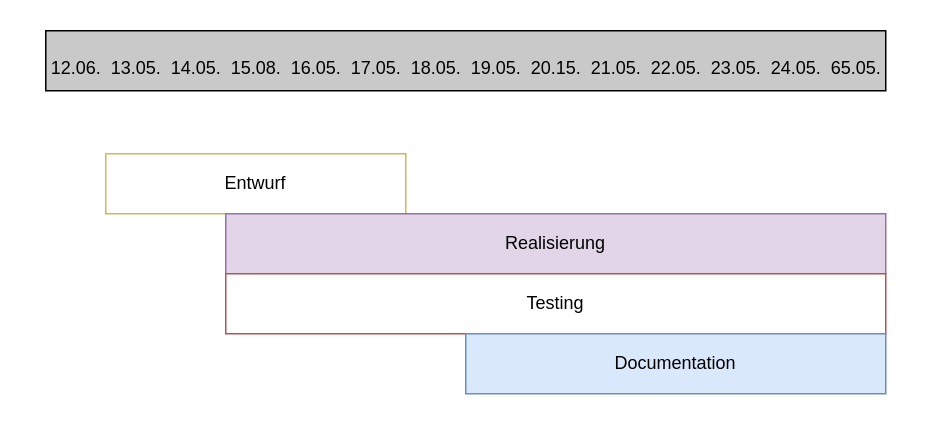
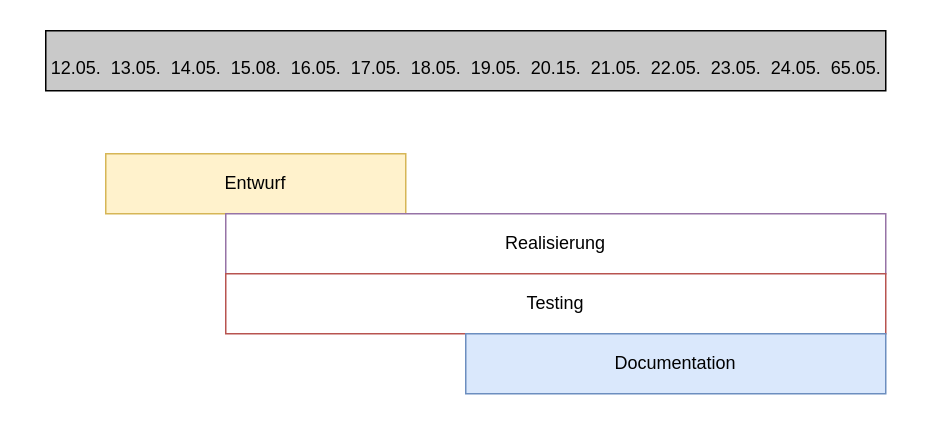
(77, 68) -> (77, 68)
(256, 184) -> (256, 184)
(556, 244) -> (556, 244)
